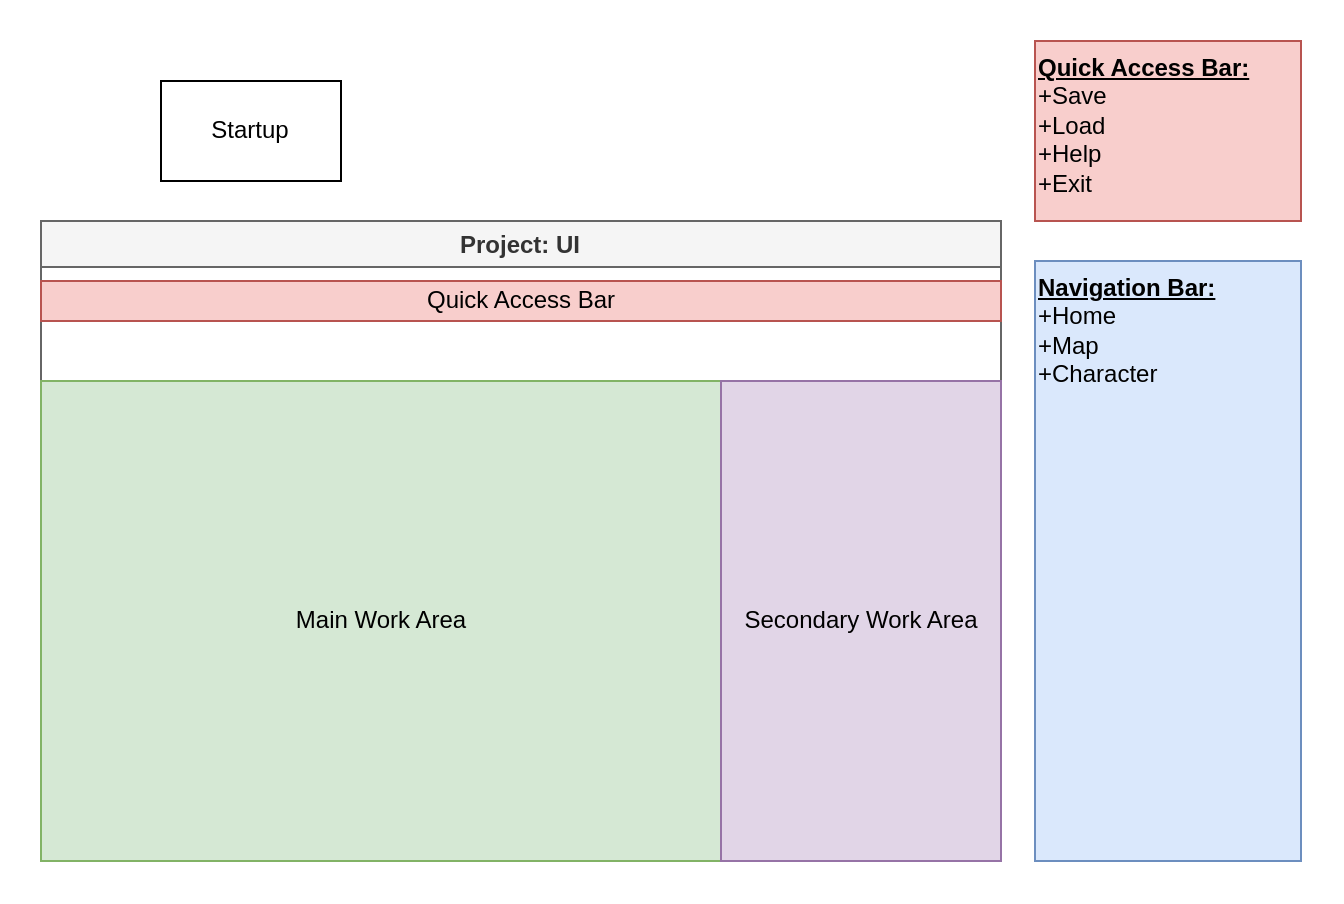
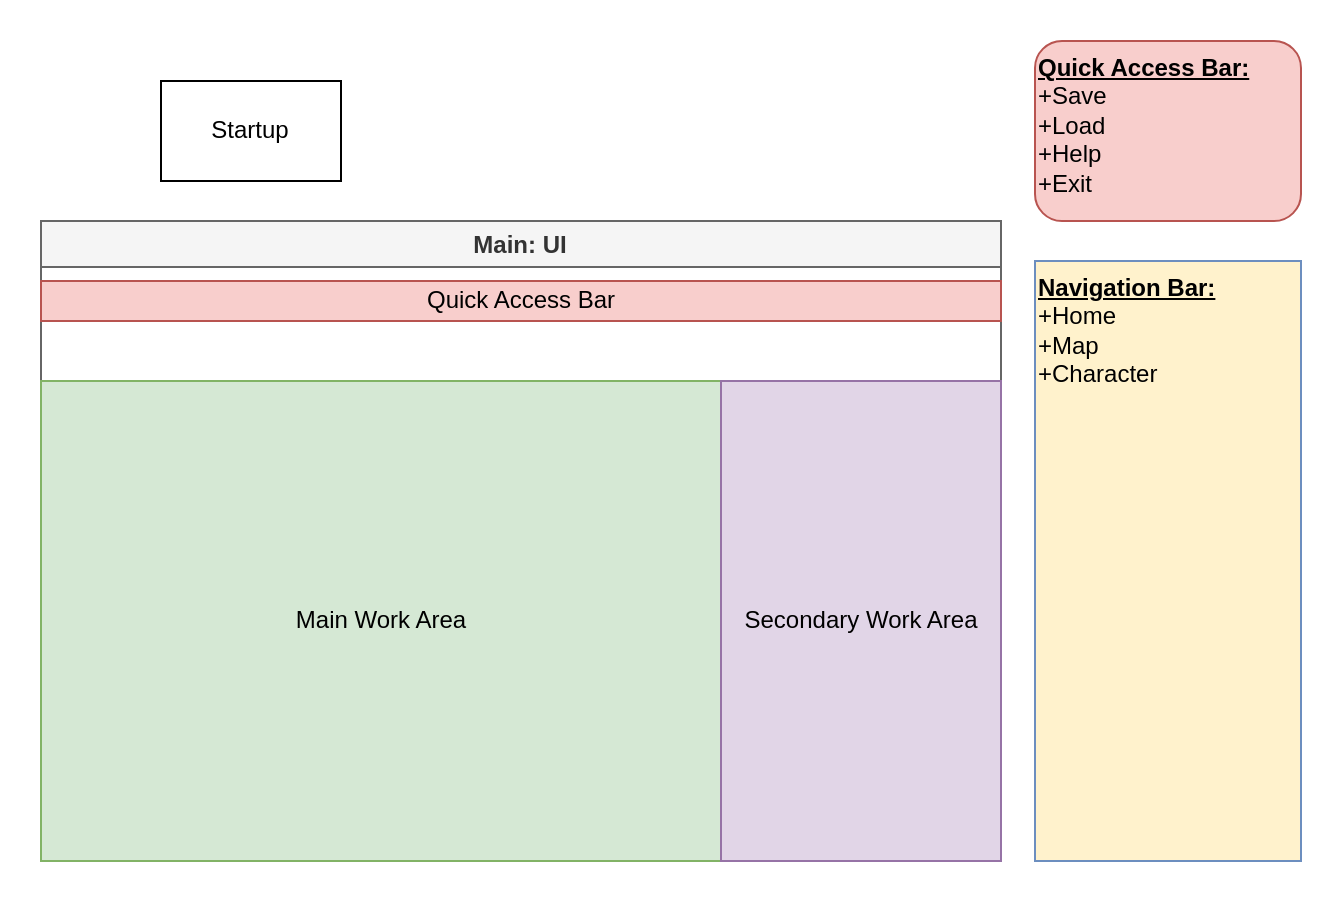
(1168, 131) -> (1168, 131)
(520, 245) -> (520, 245)
(1168, 561) -> (1168, 561)
